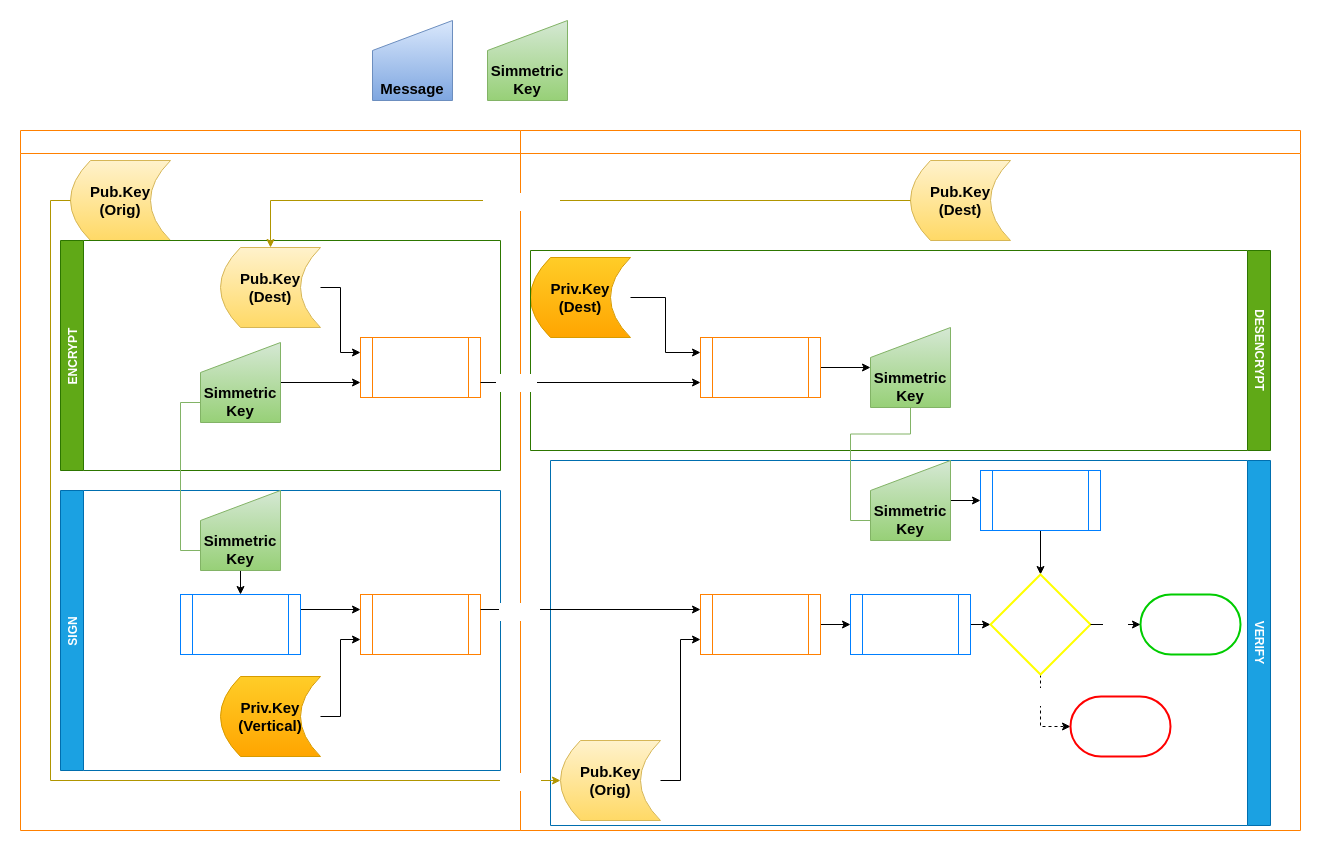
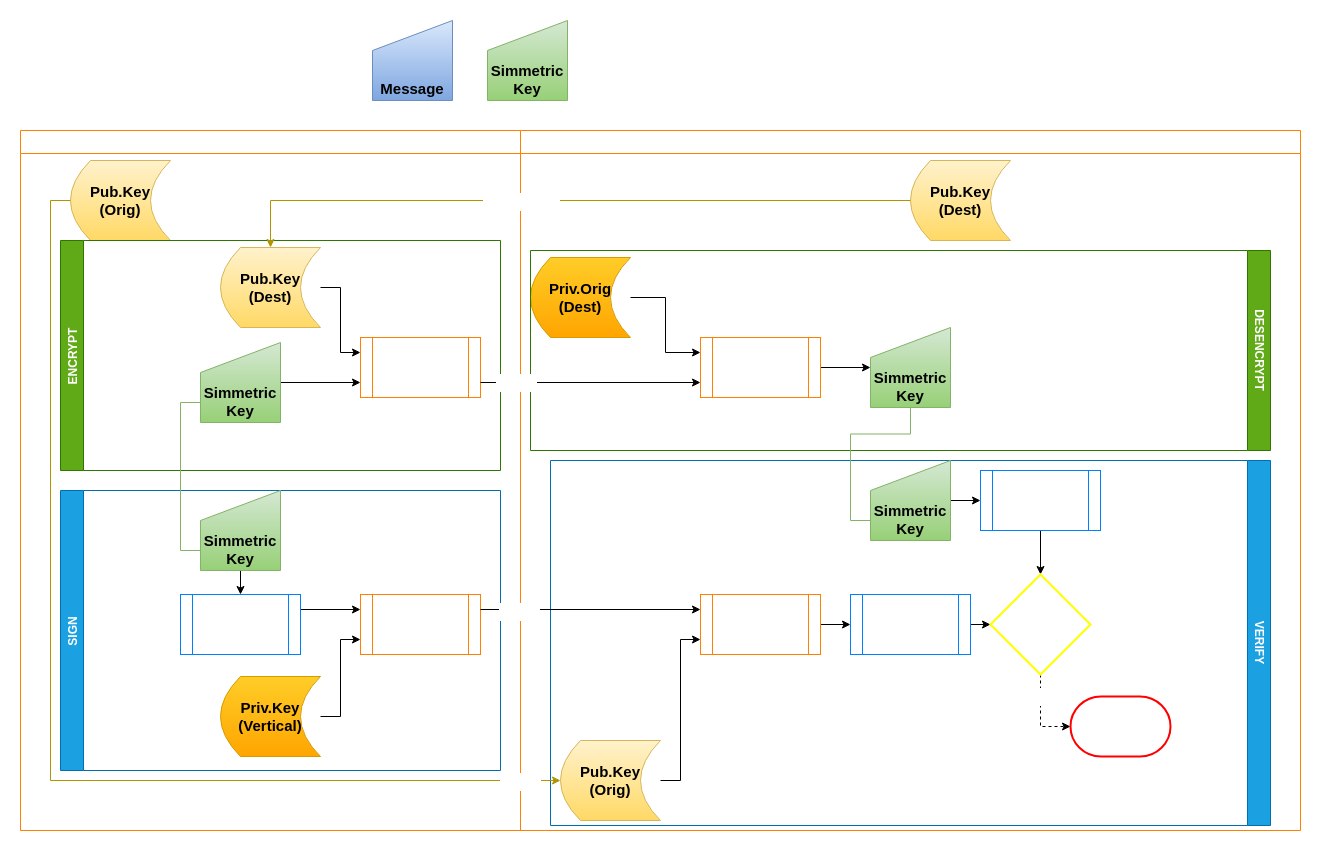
(910, 143) -> (910, 143)
(581, 298) -> (581, 298)
(1097, 625) -> none
(1191, 625) -> none
